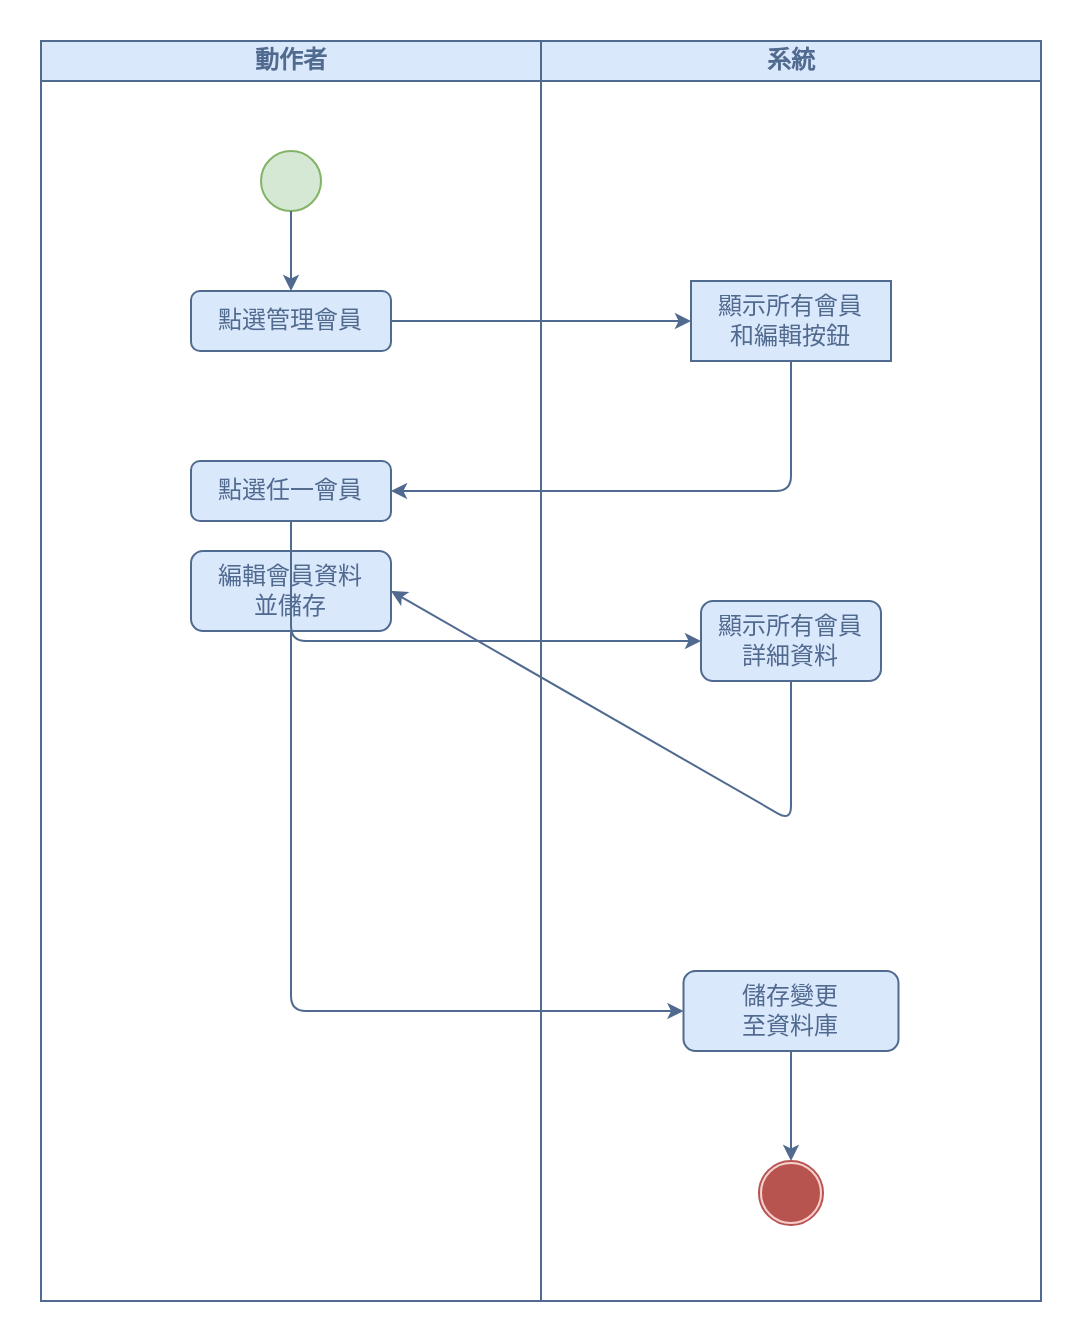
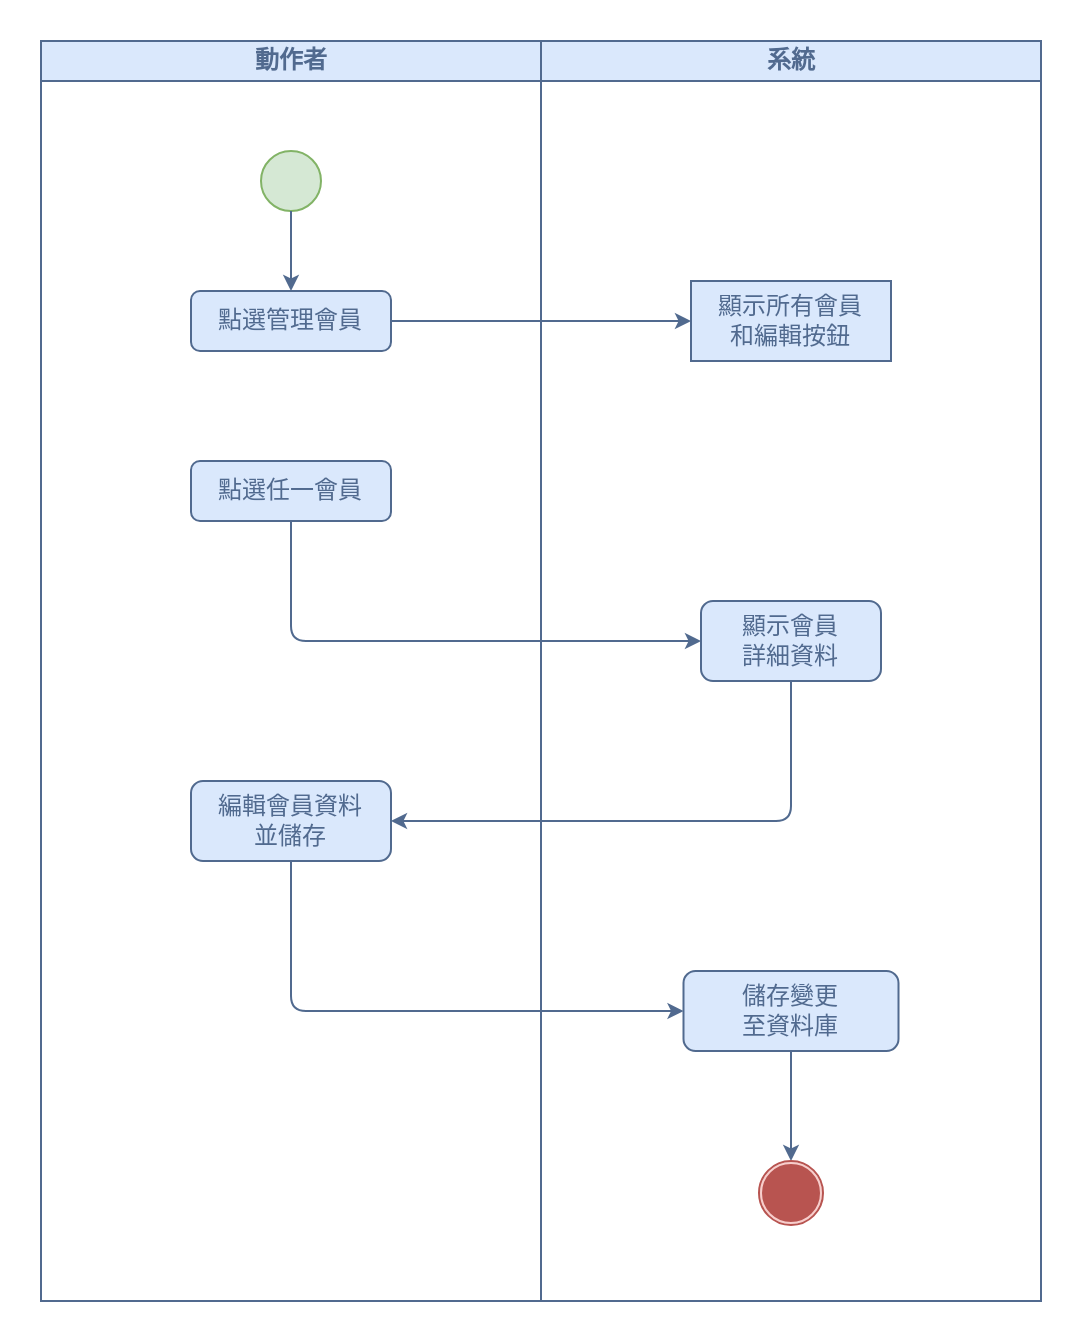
(728, 491) -> none
(291, 591) -> (291, 821)
(791, 641) -> (791, 641)
